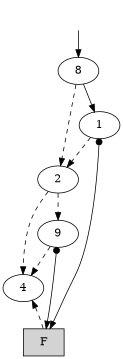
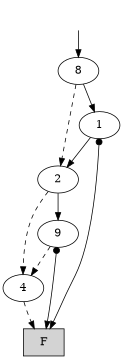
(81, 149) -> (81, 149)
(58, 203) -> (58, 203)
(40, 318) -> (27, 312)
